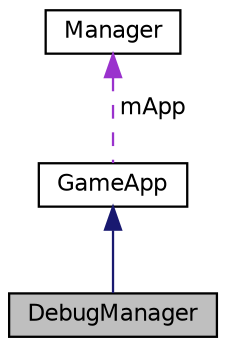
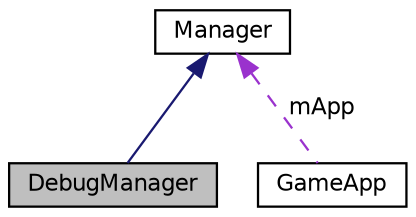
(113, 262) -> (161, 118)
